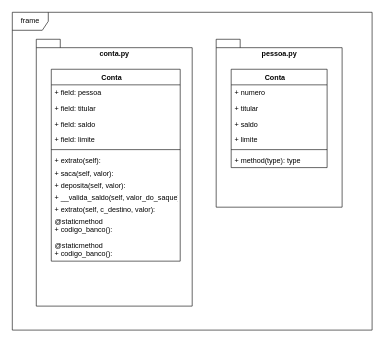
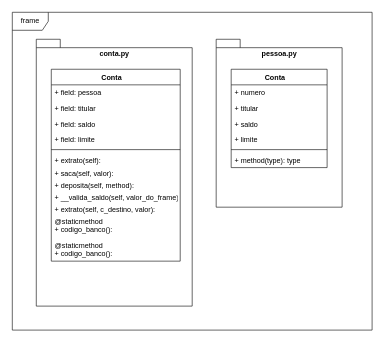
(96, 185) -> (99, 185)
(125, 197) -> (125, 197)
